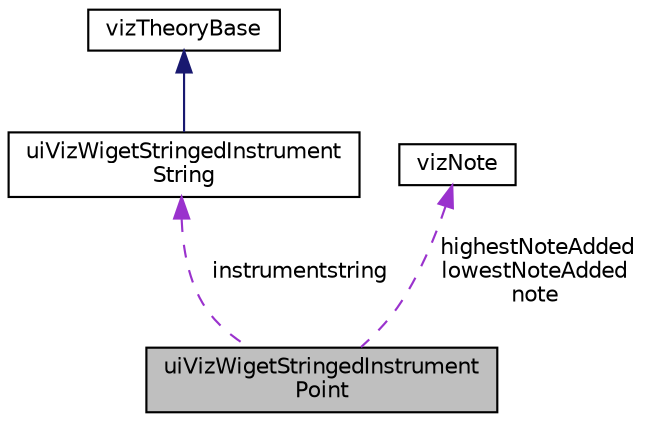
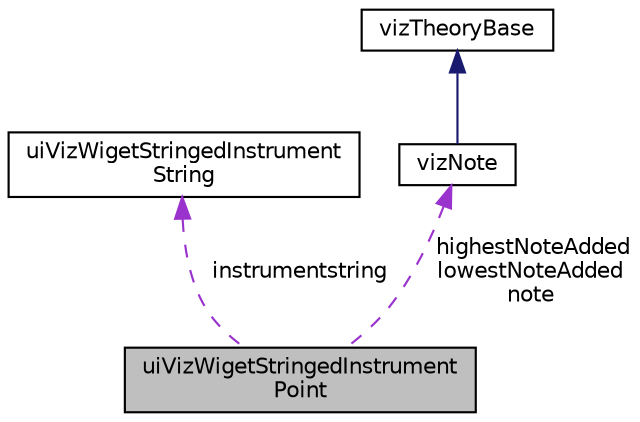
(184, 102) -> (457, 109)
